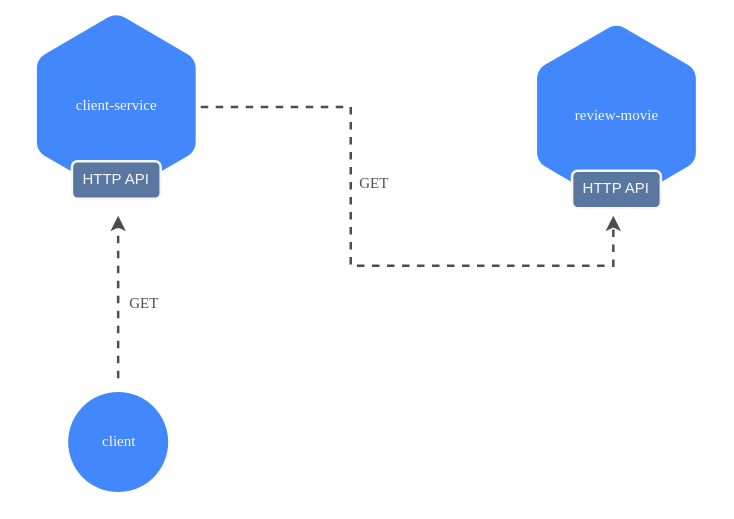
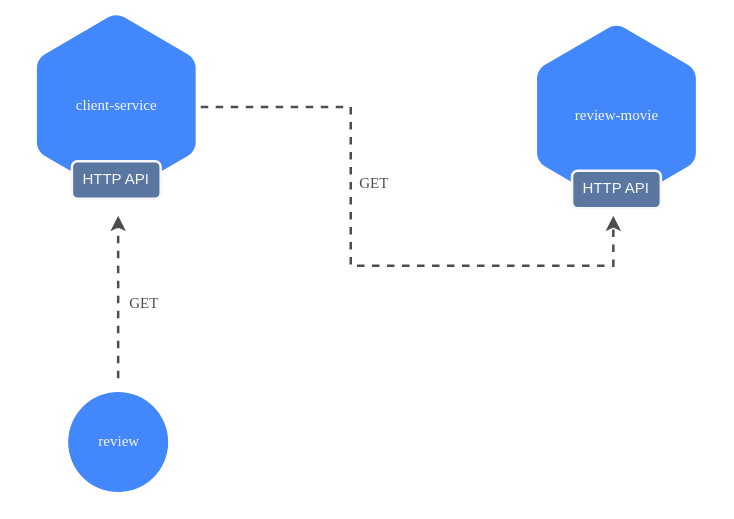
(119, 442) -> (119, 442)
